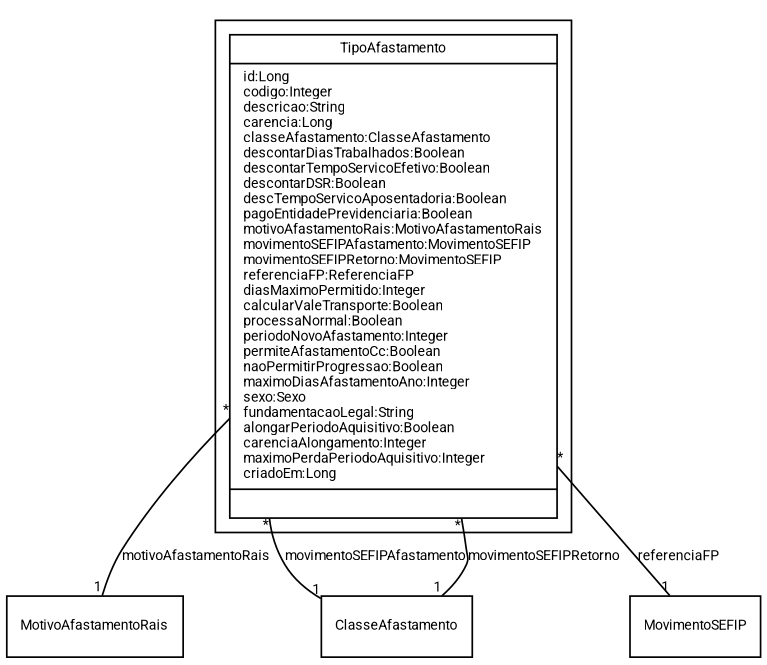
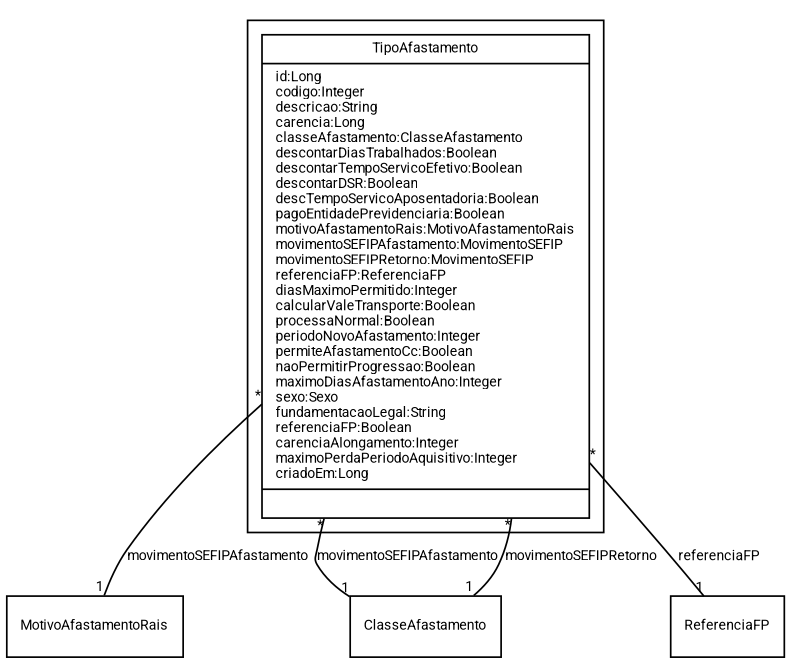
(349, 428) -> (344, 428)
(197, 557) -> (218, 557)
(695, 627) -> (728, 627)
